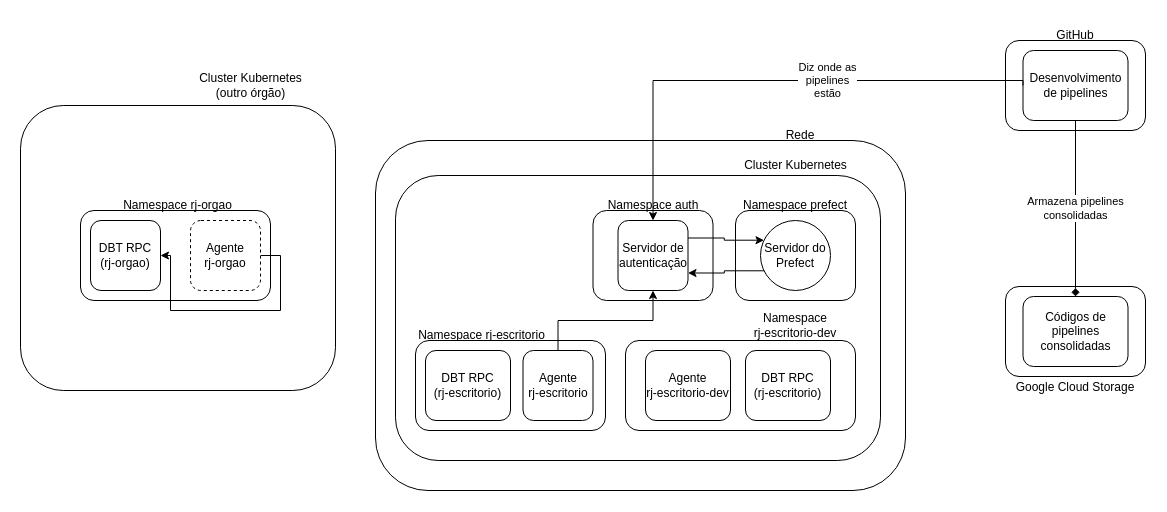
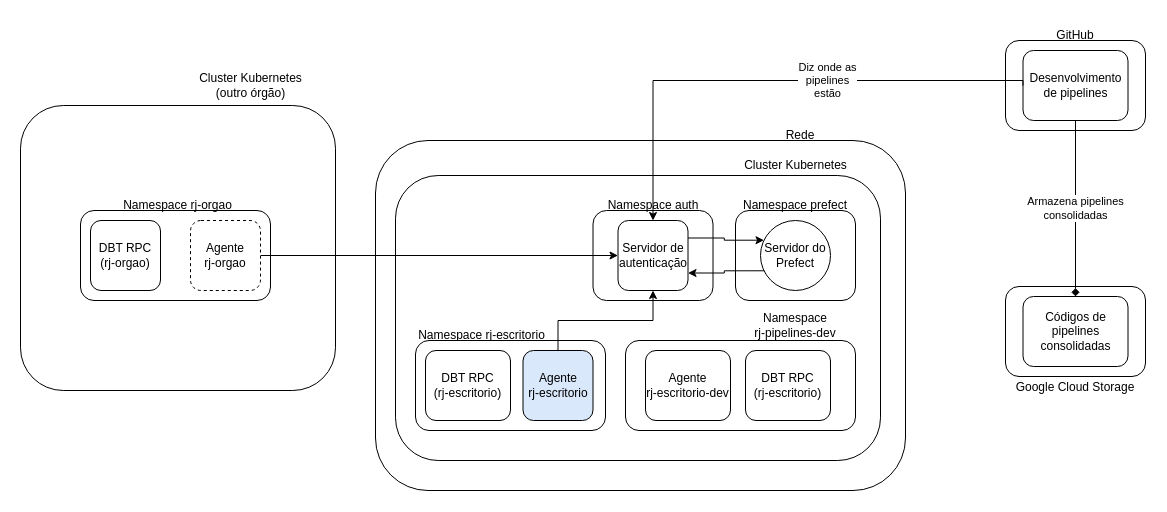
(226, 311) -> (445, 256)
(796, 326) -> (796, 326)
(558, 386) -> (558, 386)
